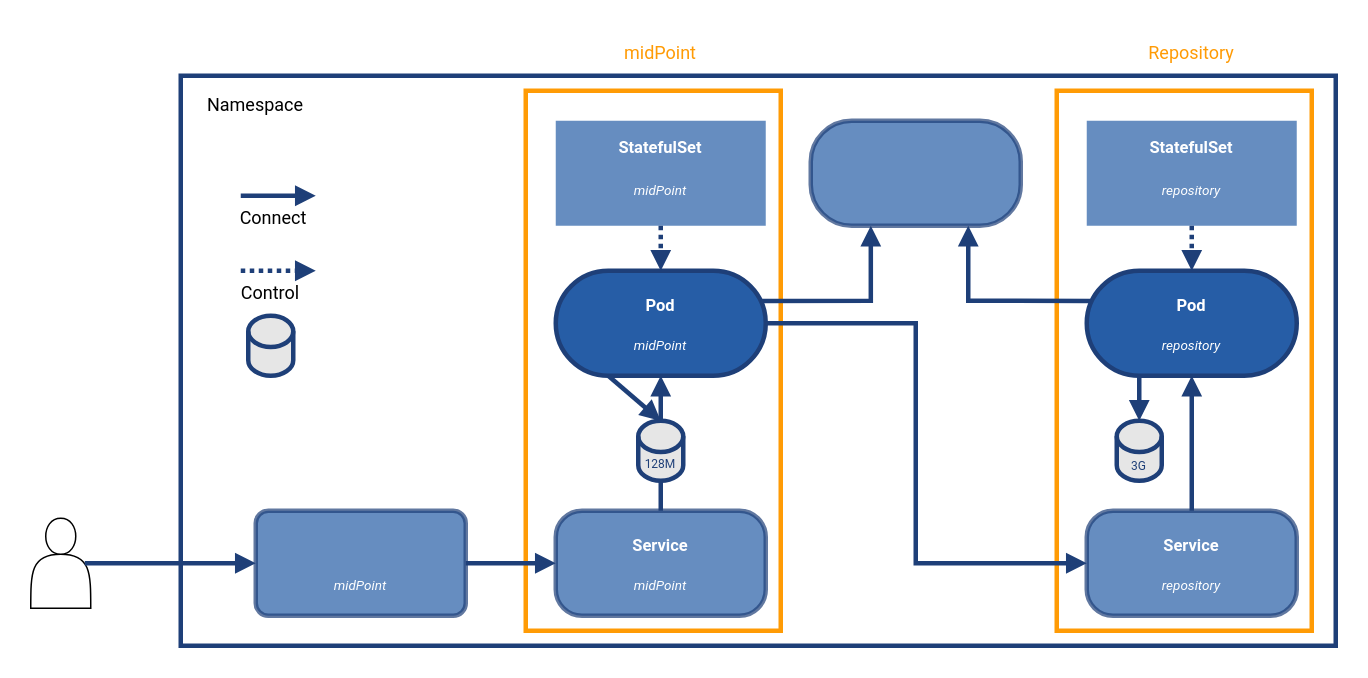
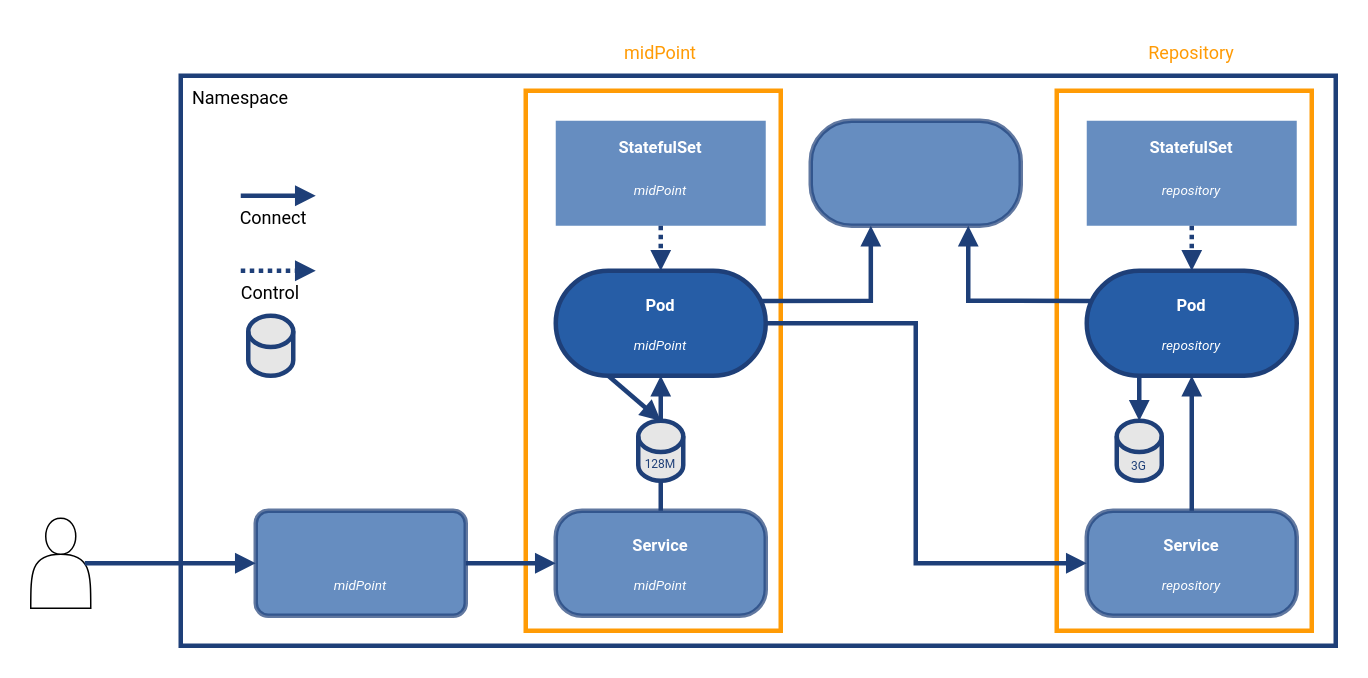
(256, 106) -> (241, 98)
